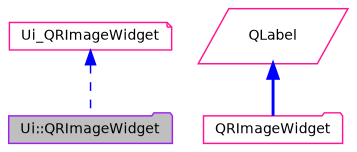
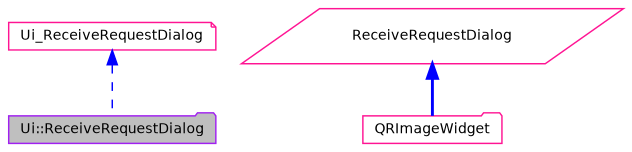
(91, 36) -> (112, 36)
(273, 36) -> (432, 36)
(91, 130) -> (112, 130)
